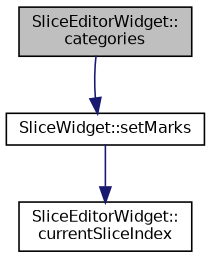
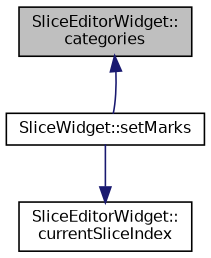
(95, 77) -> (116, 93)
